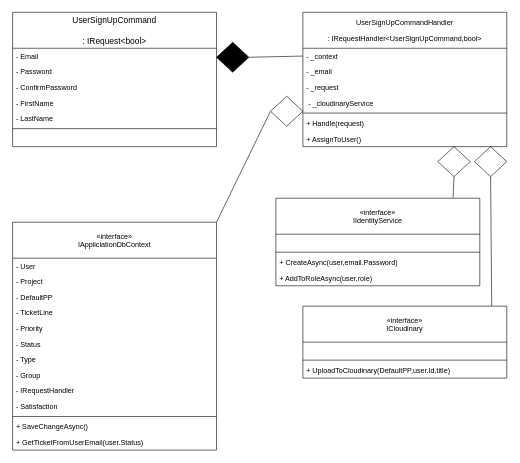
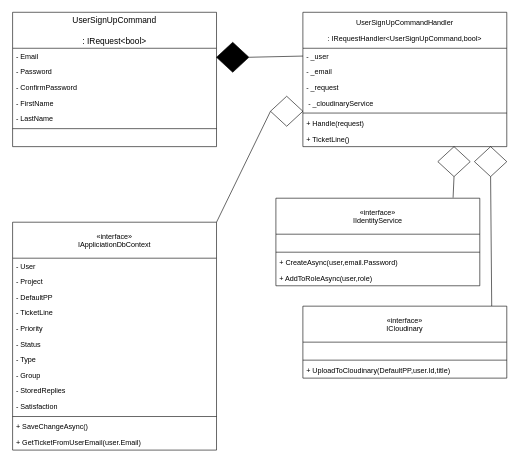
(326, 56) -> (320, 56)
(336, 139) -> (331, 139)
(49, 391) -> (44, 391)
(86, 443) -> (82, 443)
